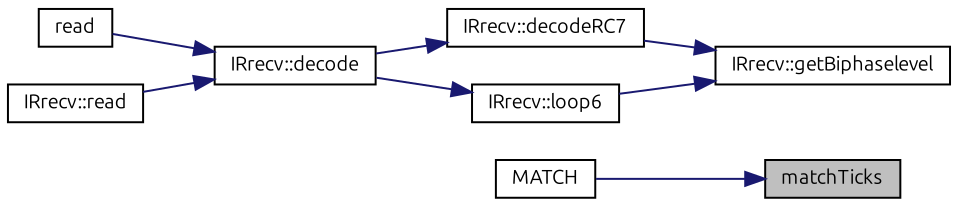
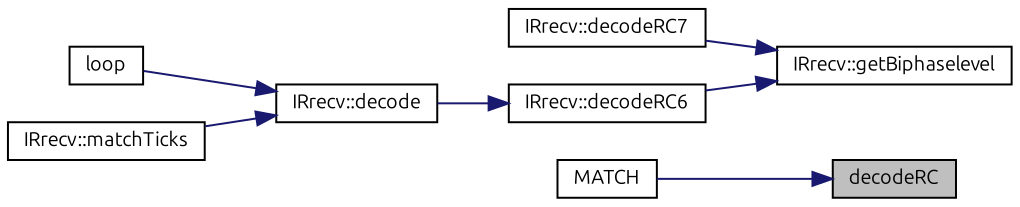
(76, 28) -> (106, 66)
(401, 50) -> none
(76, 103) -> (106, 141)
(546, 103) -> (607, 103)
(833, 179) -> (894, 179)
